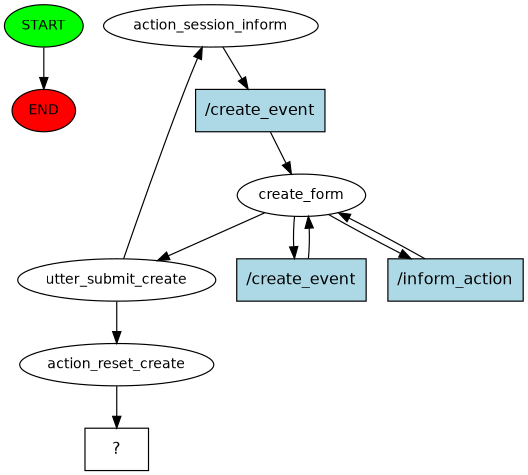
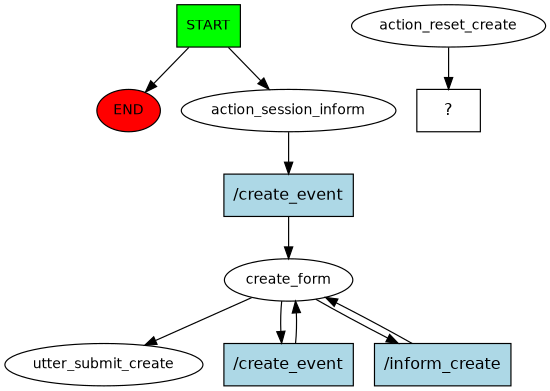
(44, 26) -> (209, 26)
(159, 158) -> (245, 64)
(456, 280) -> (443, 365)
(117, 317) -> none
